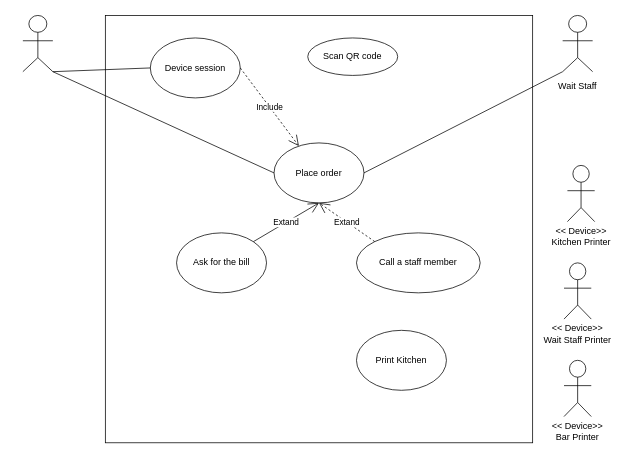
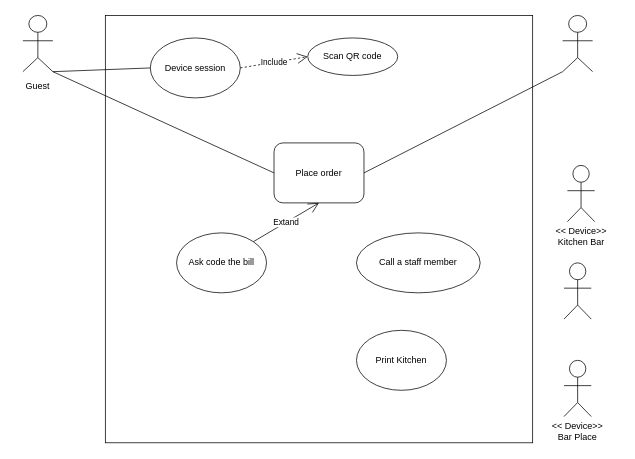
none -> (38, 87)
(578, 87) -> none
(269, 106) -> (273, 62)
(319, 173) -> (319, 173)
(348, 223) -> none
(582, 237) -> (582, 237)
(222, 263) -> (222, 263)
(578, 334) -> none
(578, 432) -> (578, 432)
